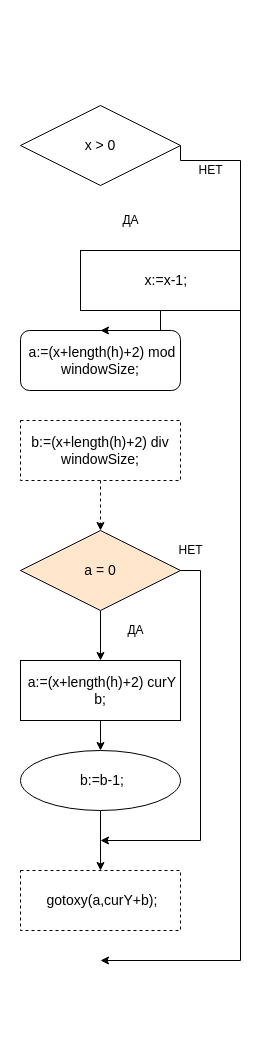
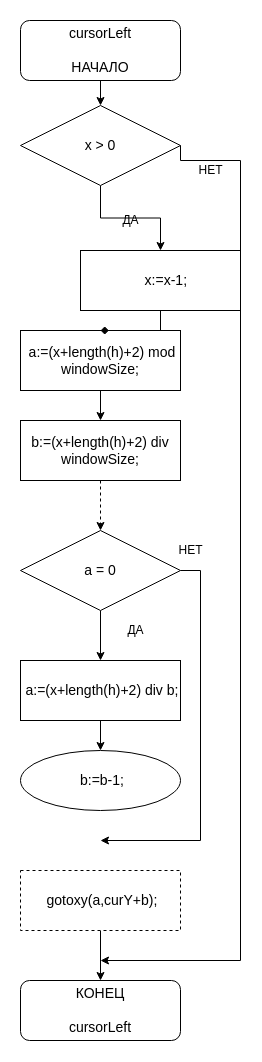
none -> (101, 51)
none -> (101, 90)
none -> (128, 218)
(108, 331) -> (109, 331)
(101, 361) -> (101, 361)
none -> (101, 402)
(101, 451) -> (101, 451)
(101, 571) -> (101, 571)
(101, 691) -> (101, 691)
(101, 837) -> none
none -> (101, 952)
none -> (101, 1011)
